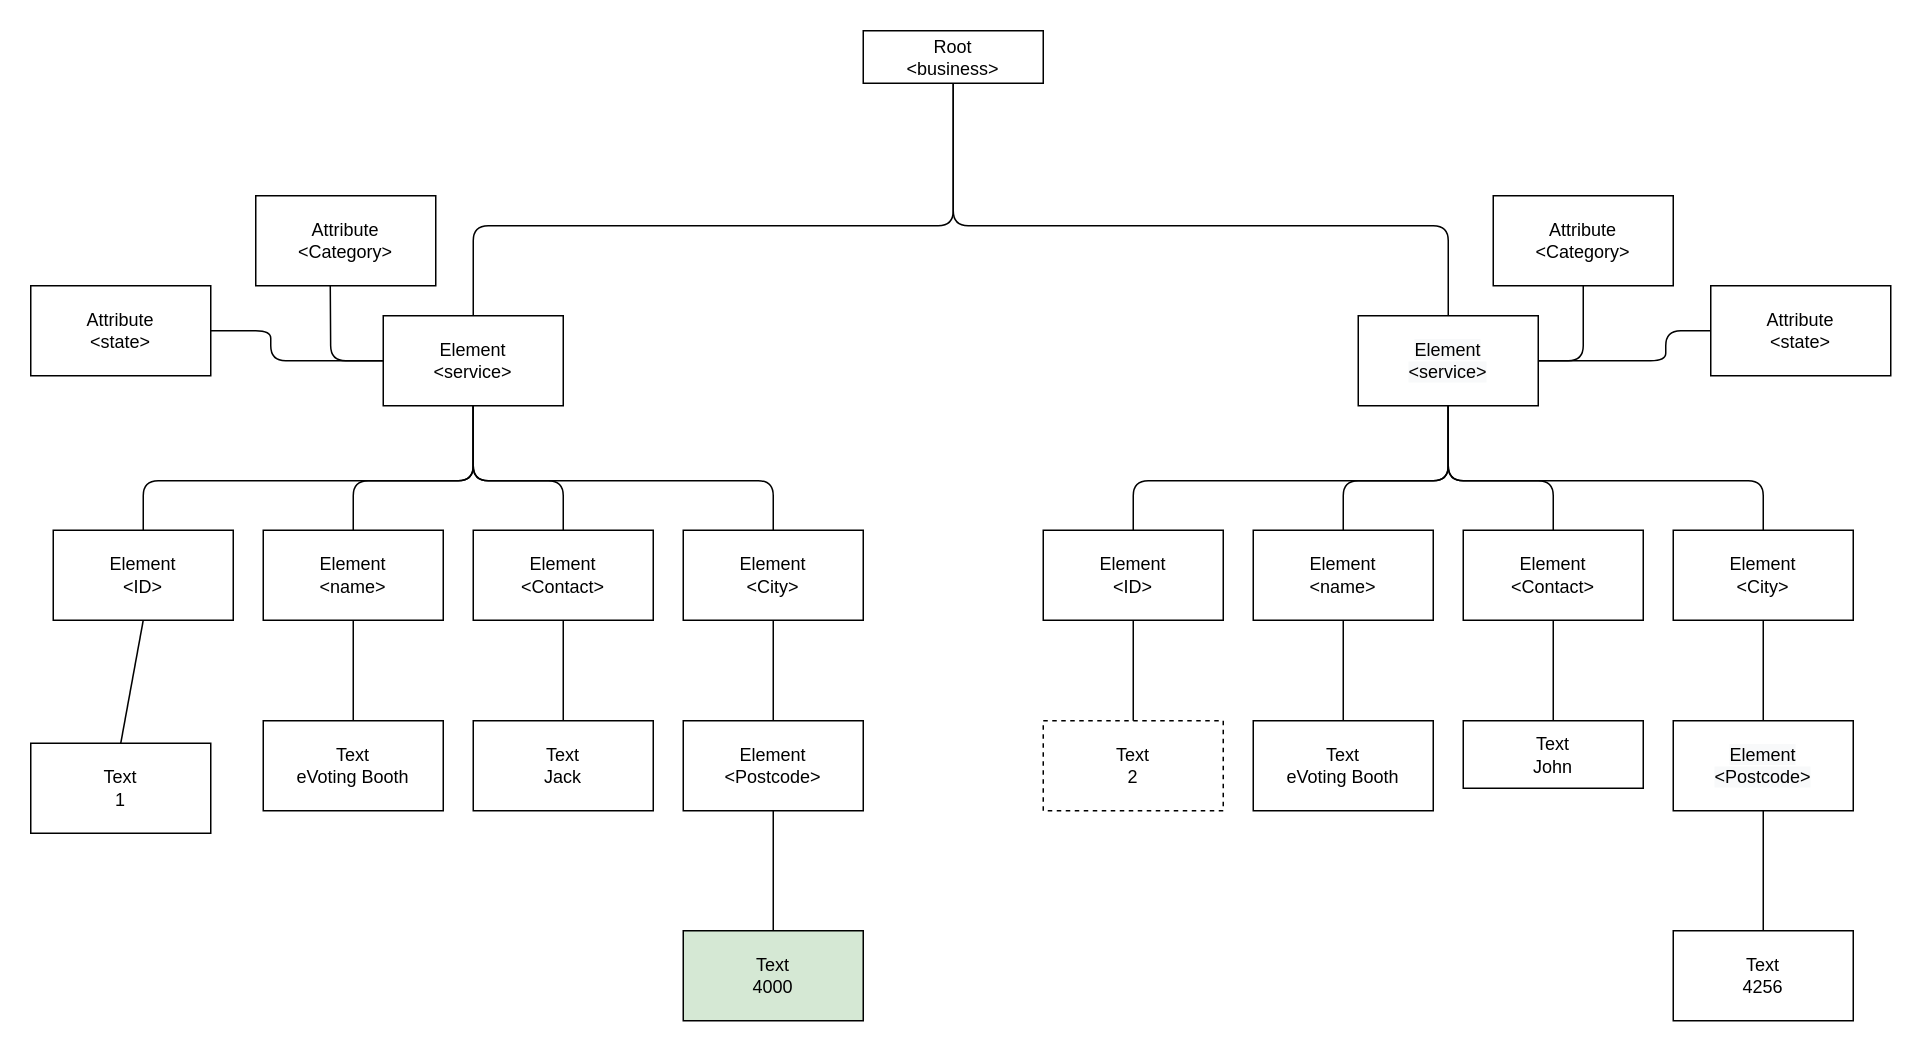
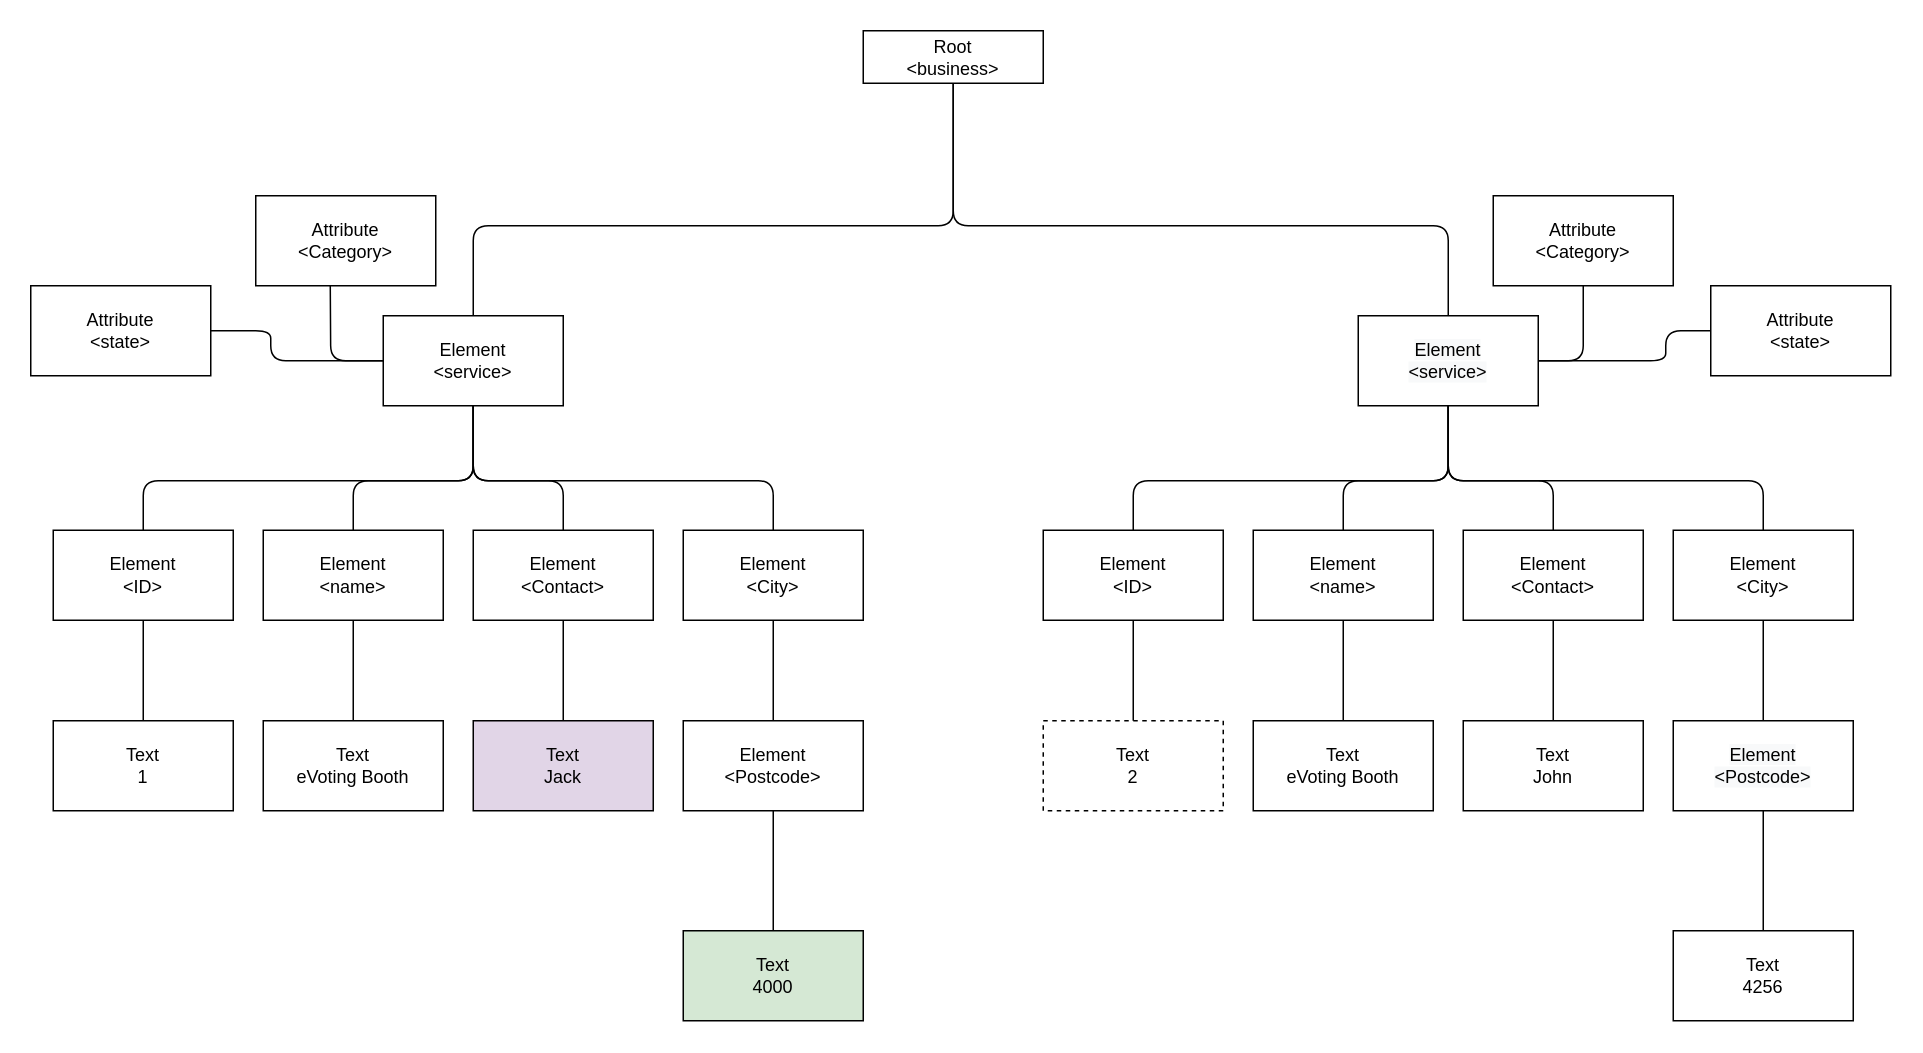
(1553, 755) -> (1553, 766)
(563, 766) -> (563, 766)
(121, 788) -> (143, 766)
